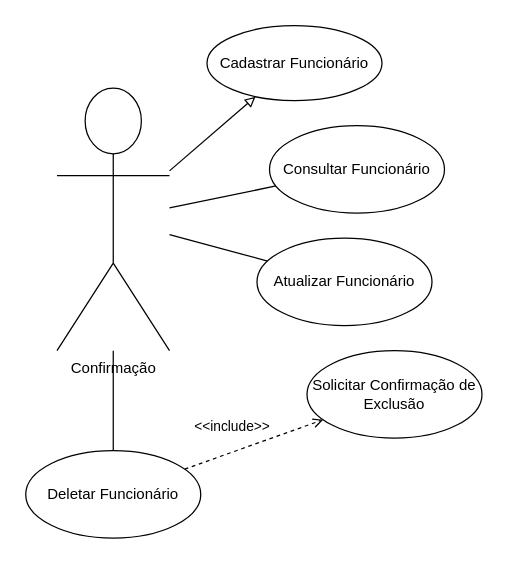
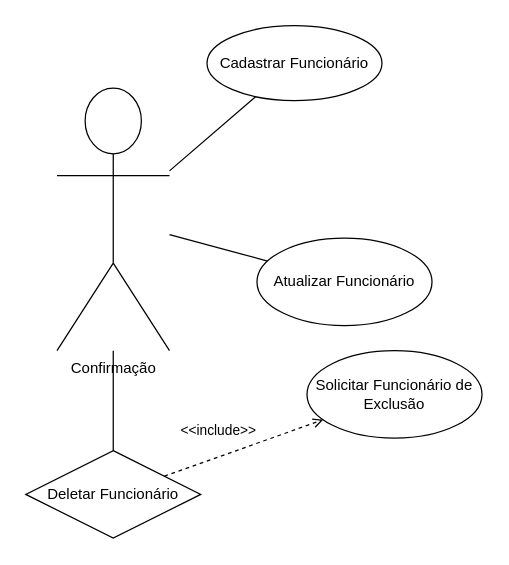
(247, 104) -> (250, 101)
(357, 169) -> none
(223, 197) -> none
(394, 394) -> (394, 394)
(113, 494) -> (113, 494)
